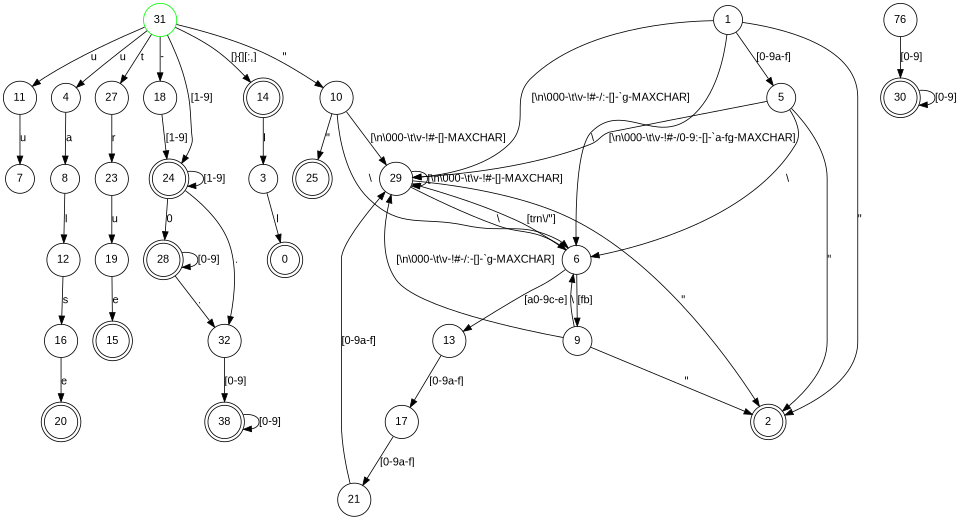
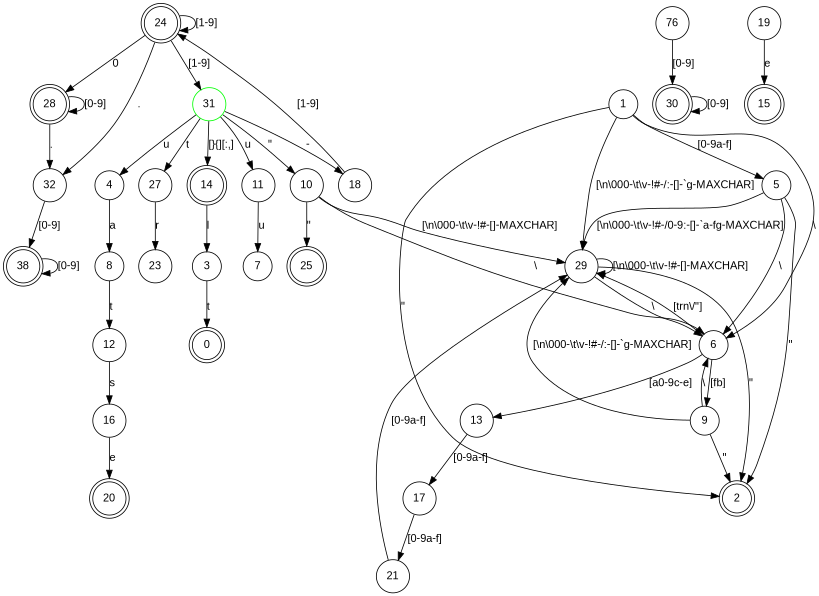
(188, 95) -> (184, 62)
(112, 215) -> none
(67, 219) -> (111, 307)
(278, 219) -> (208, 307)
